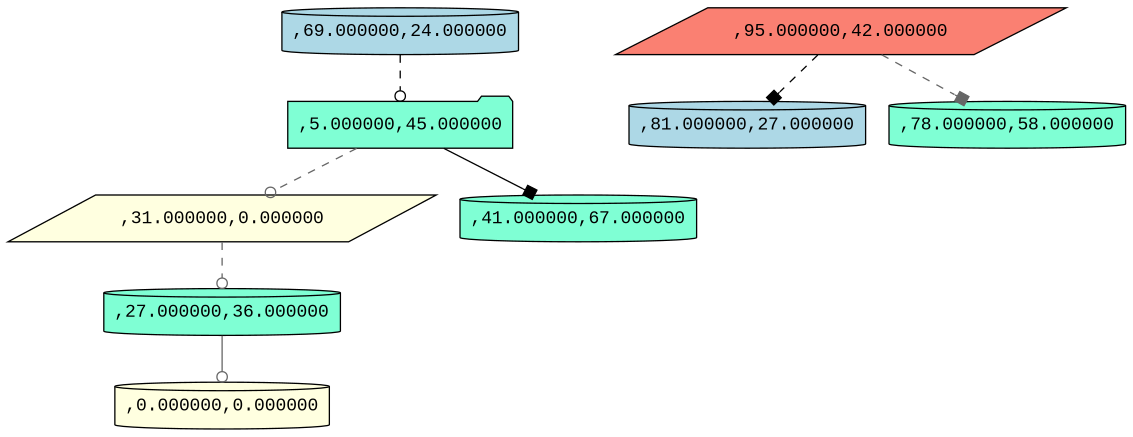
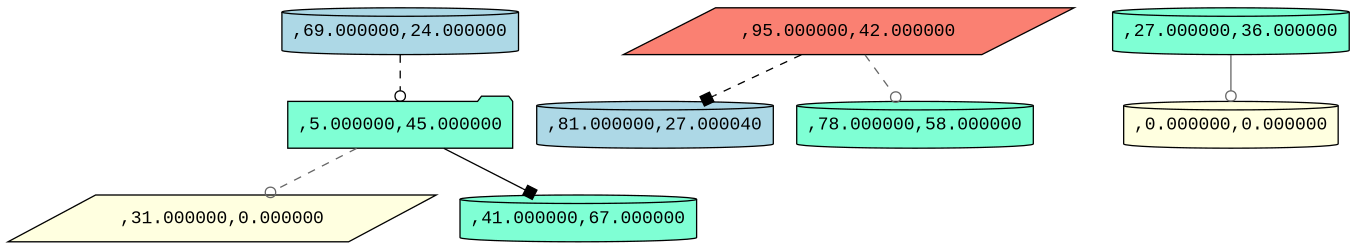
(918, 75) -> (879, 74)
(747, 125) -> (655, 125)
(222, 260) -> none
